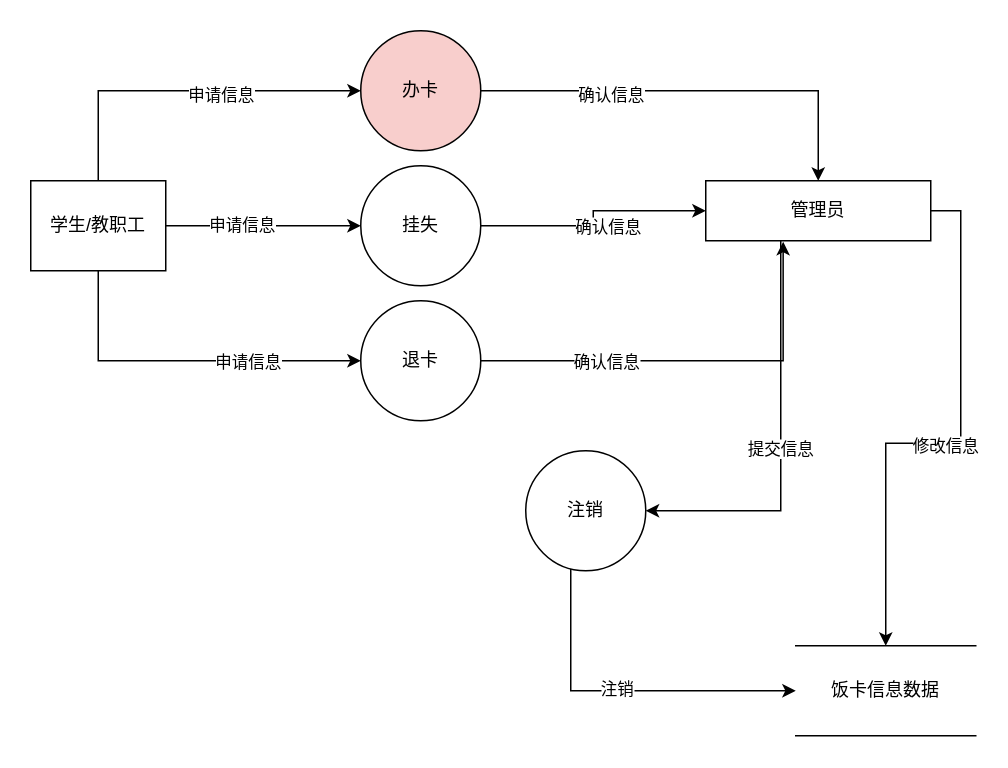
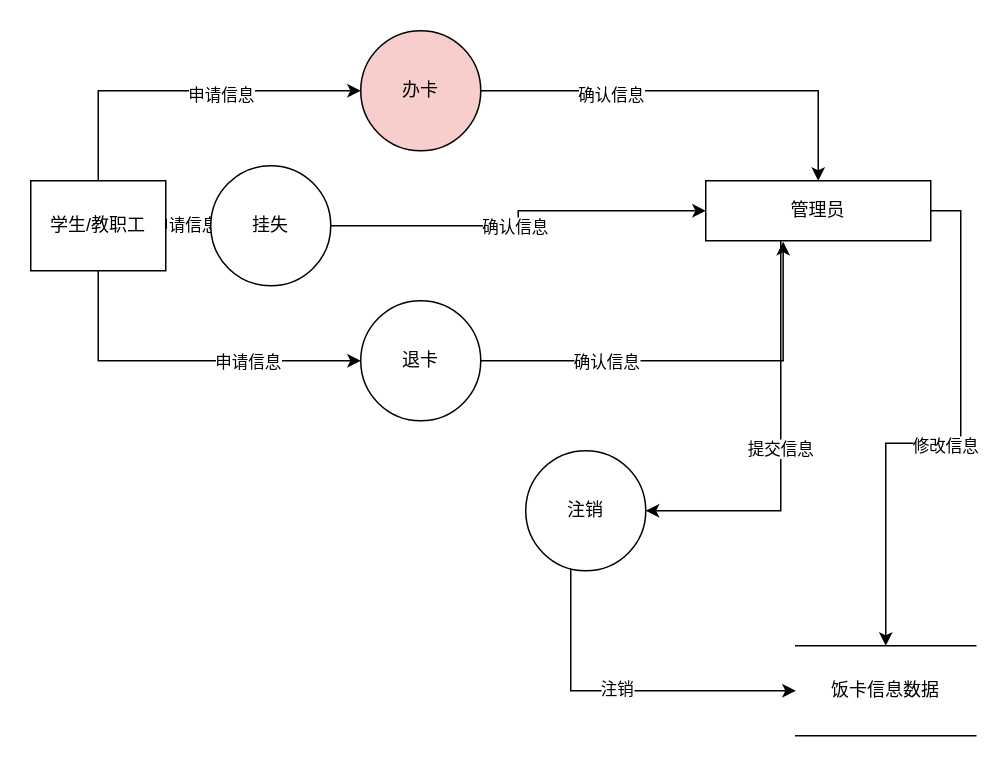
(421, 226) -> (271, 226)
